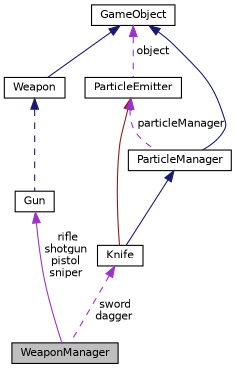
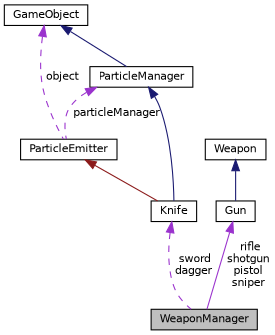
(79, 55) -> none
(137, 134) -> (68, 112)
(35, 150) -> (236, 186)
